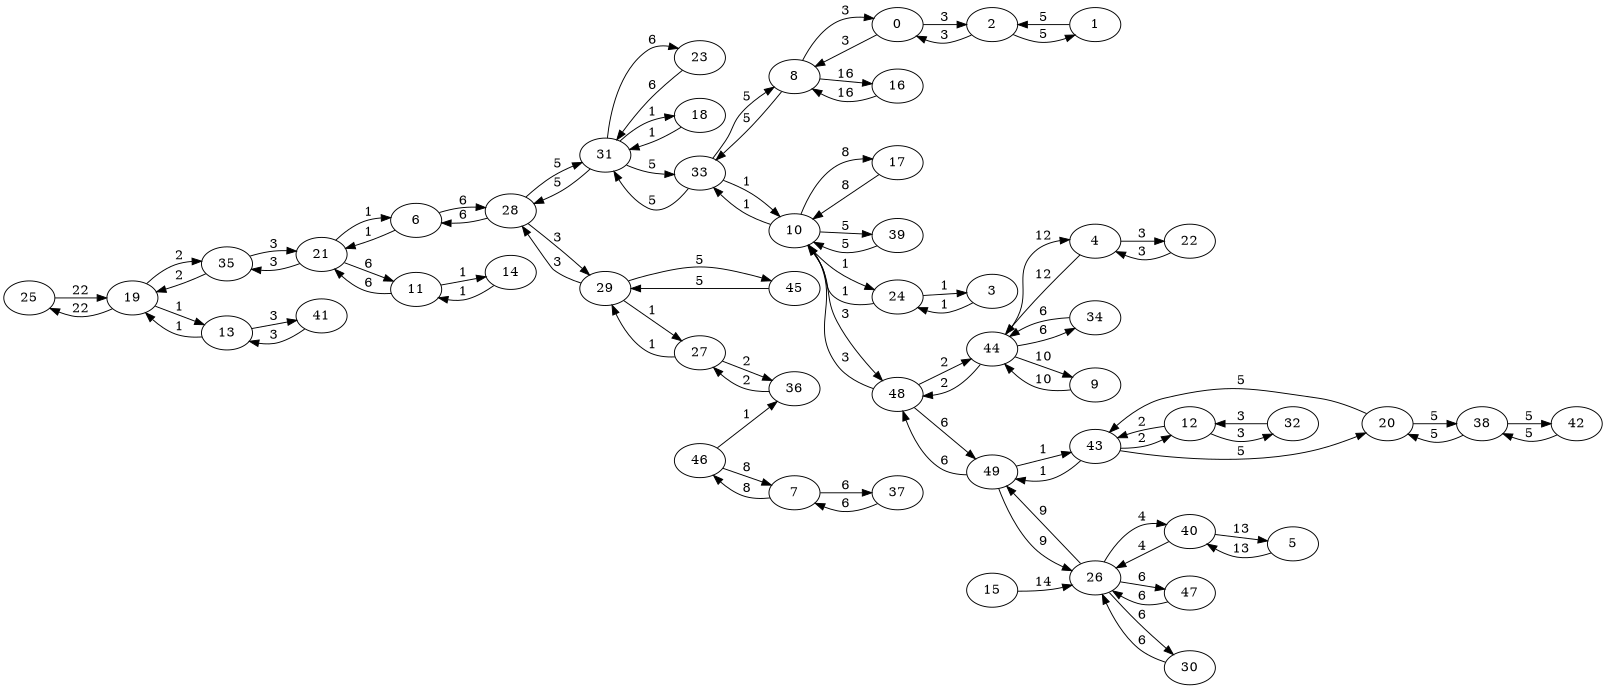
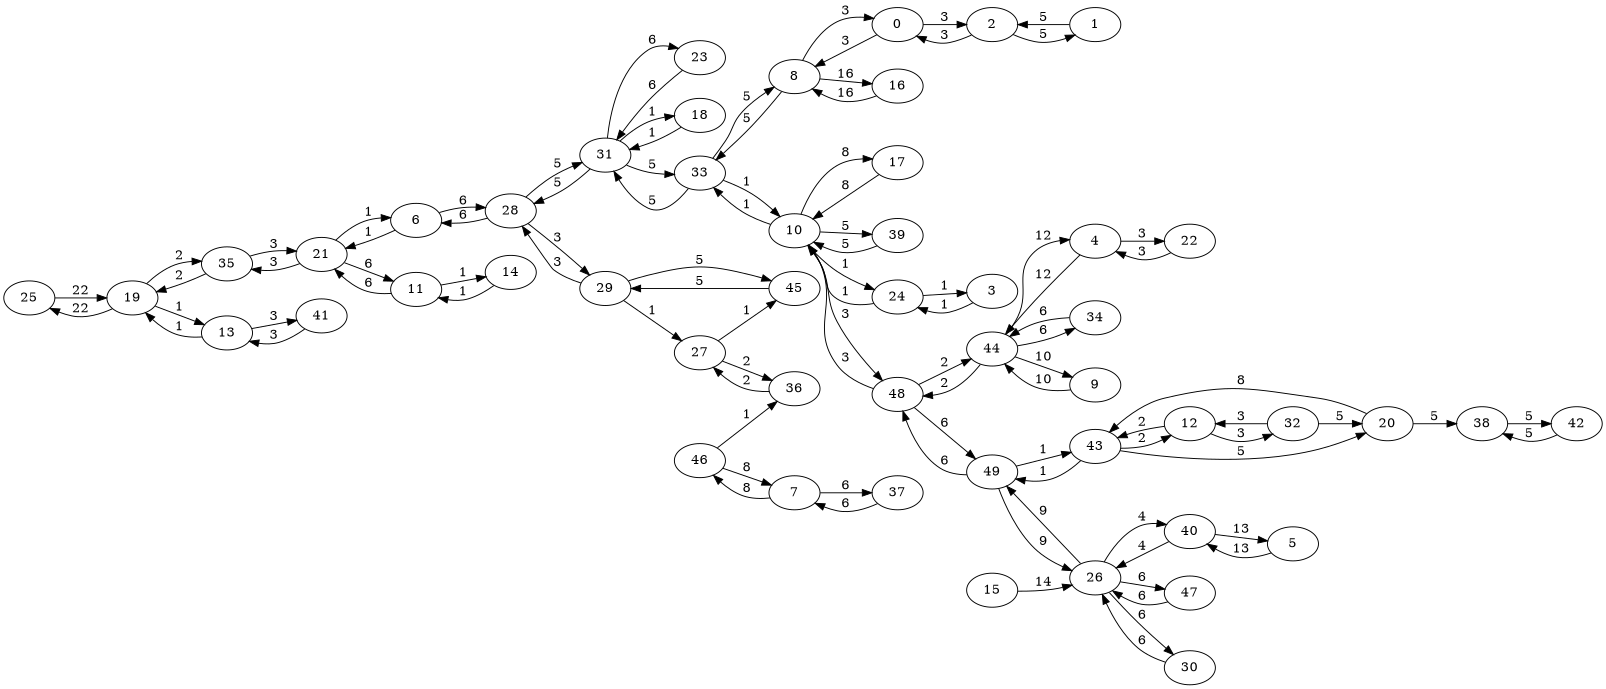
(639, 345) -> (743, 323)
(1241, 381) -> (1241, 381)
(1440, 442) -> (1335, 424)
